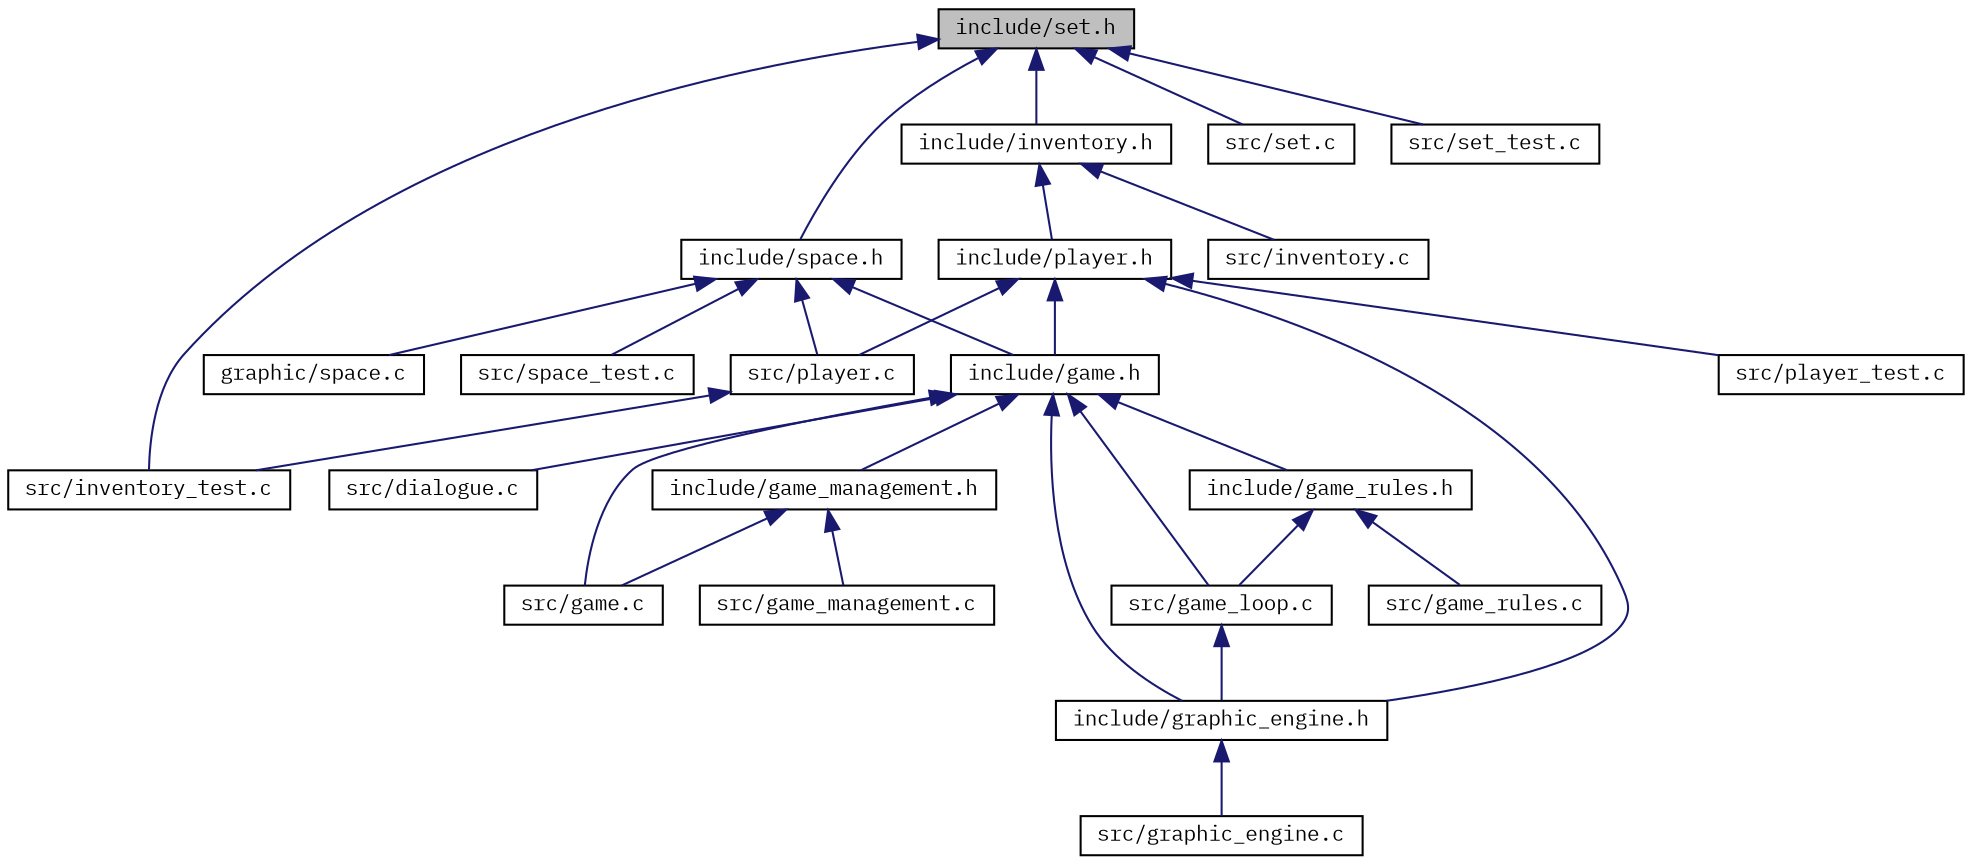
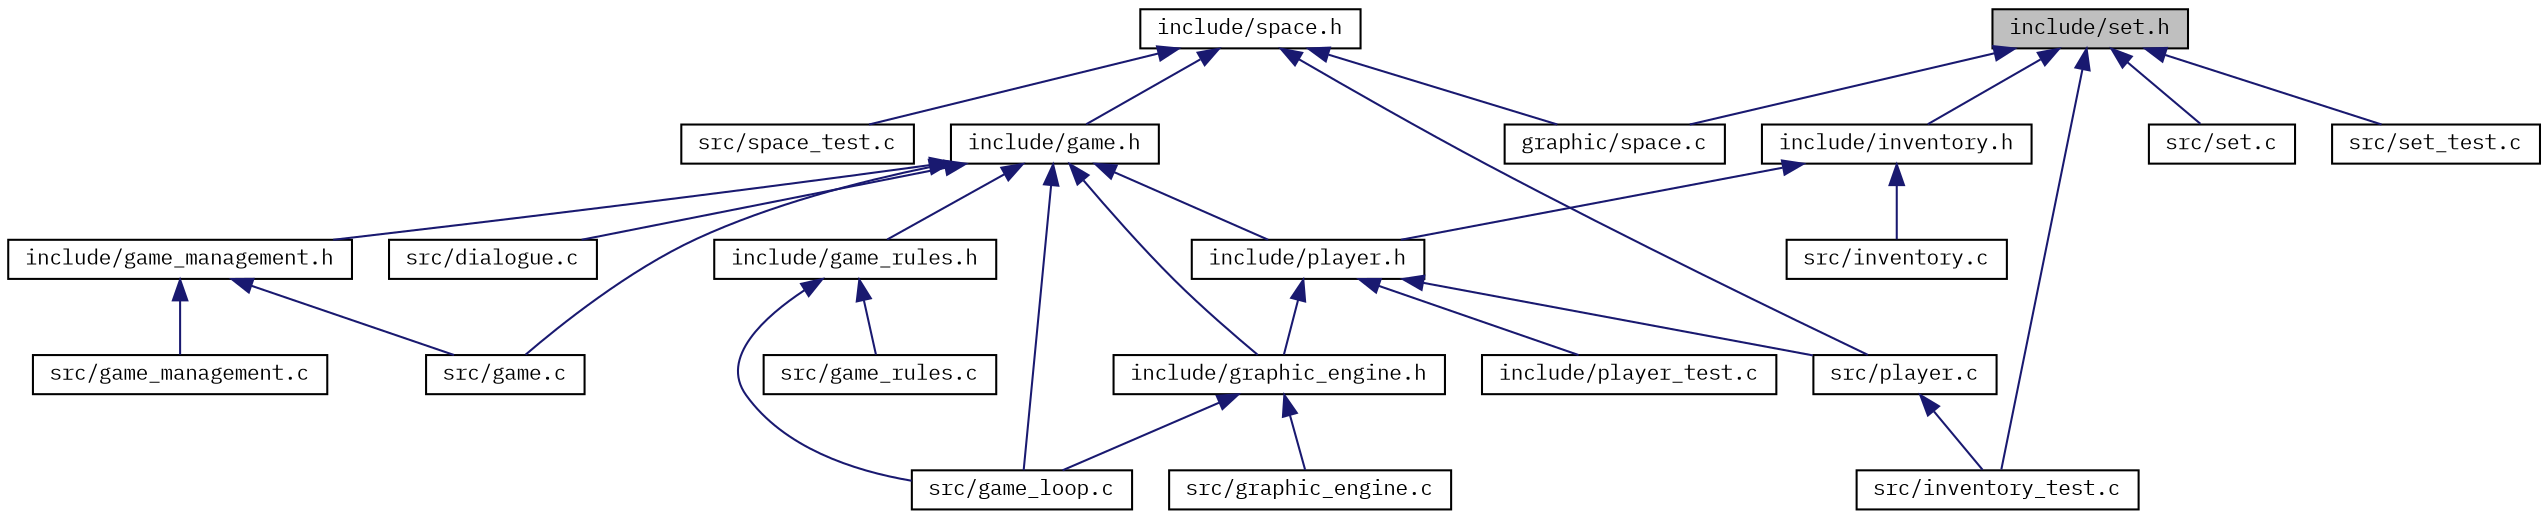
(873, 133) -> (1842, 89)
(1055, 328) -> (1191, 206)
(1841, 375) -> (1629, 375)
(1222, 674) -> (1141, 436)
